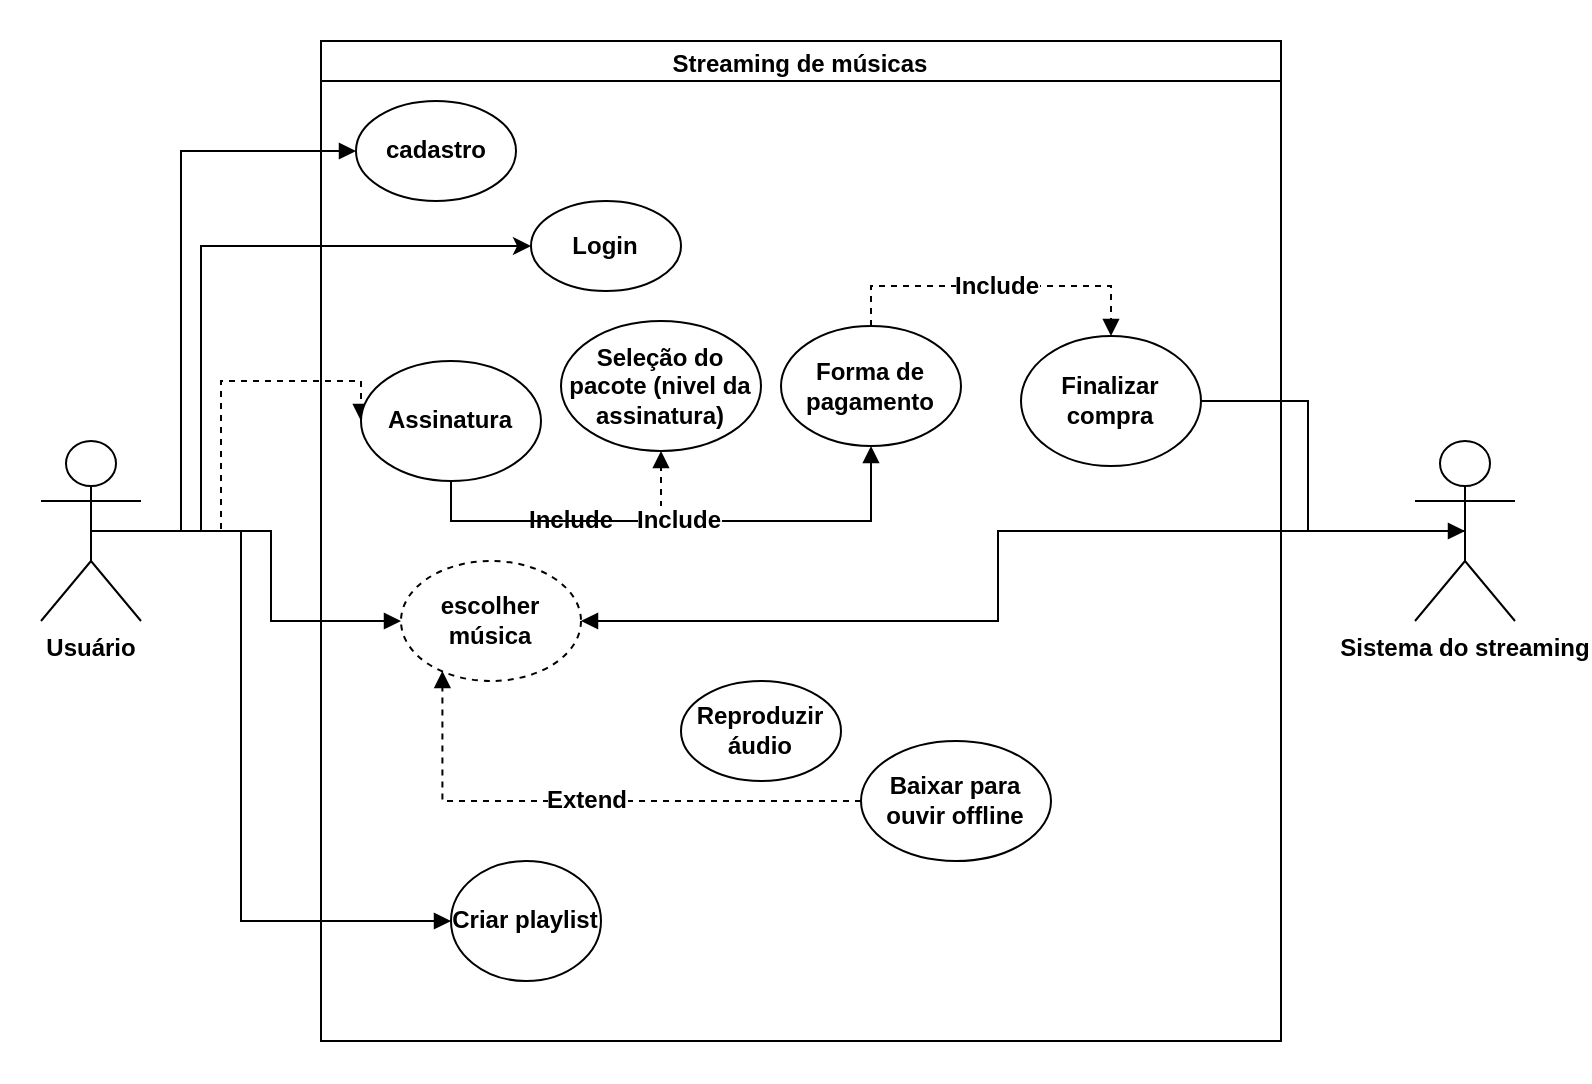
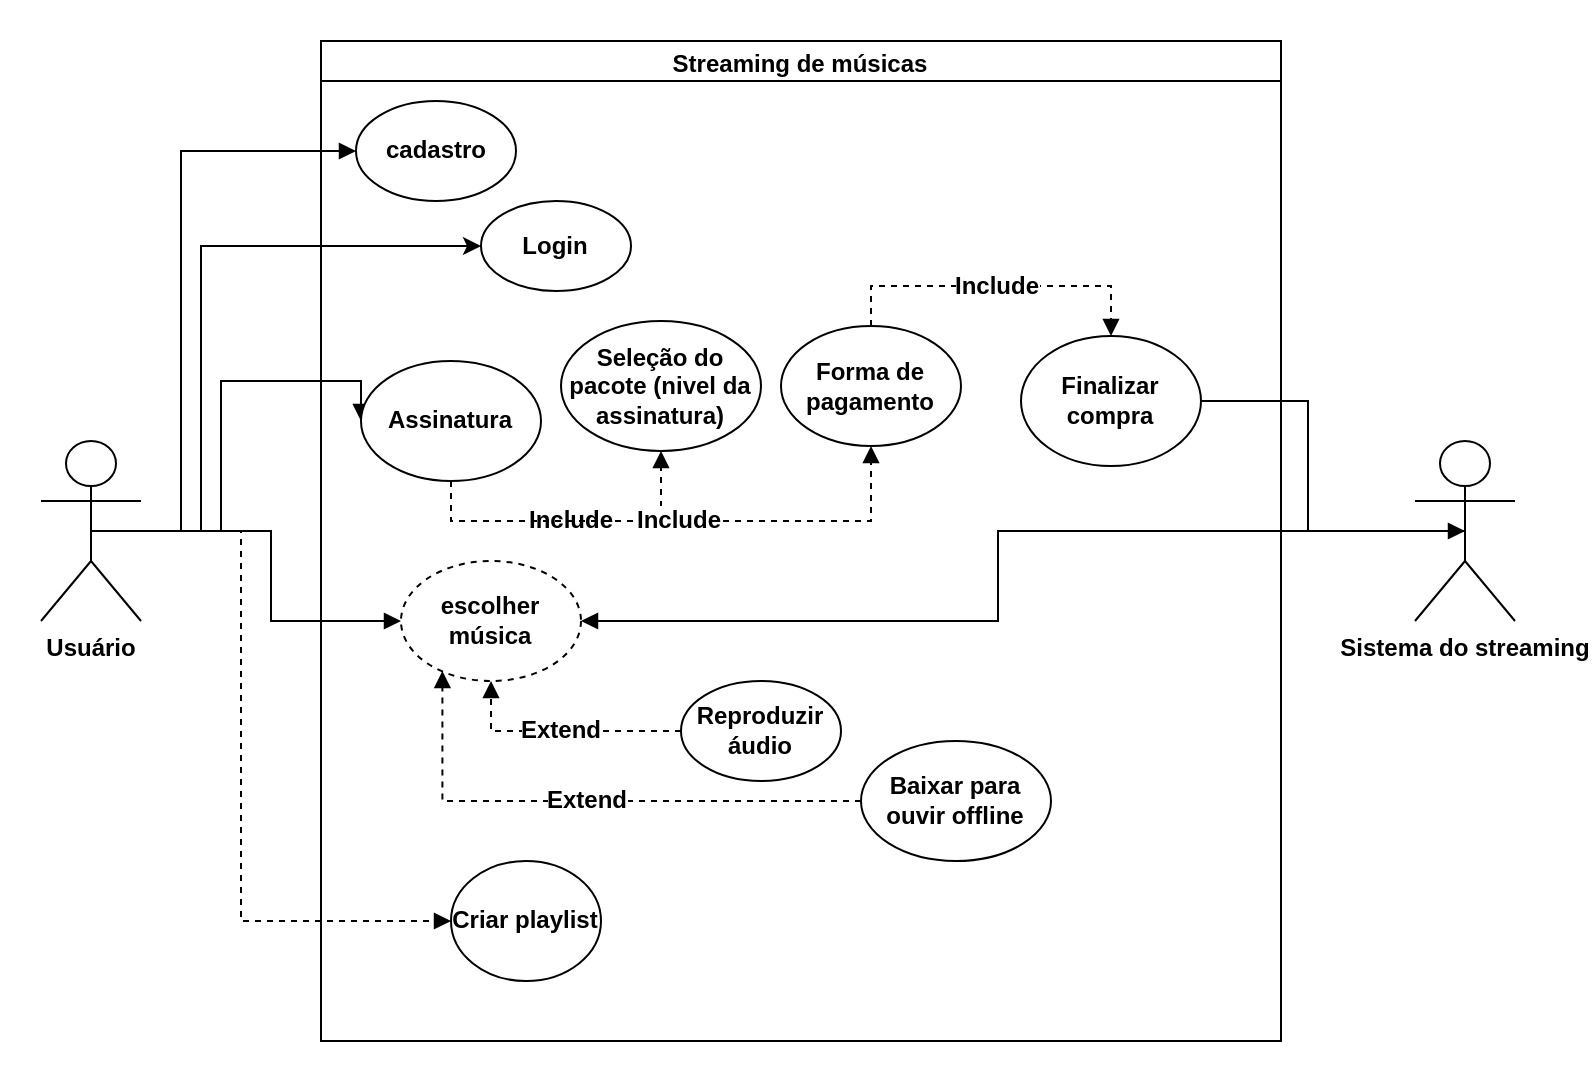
(606, 246) -> (556, 246)
(229, 381) -> (229, 381)
(824, 521) -> (824, 521)
none -> (570, 731)
(241, 765) -> (241, 765)
